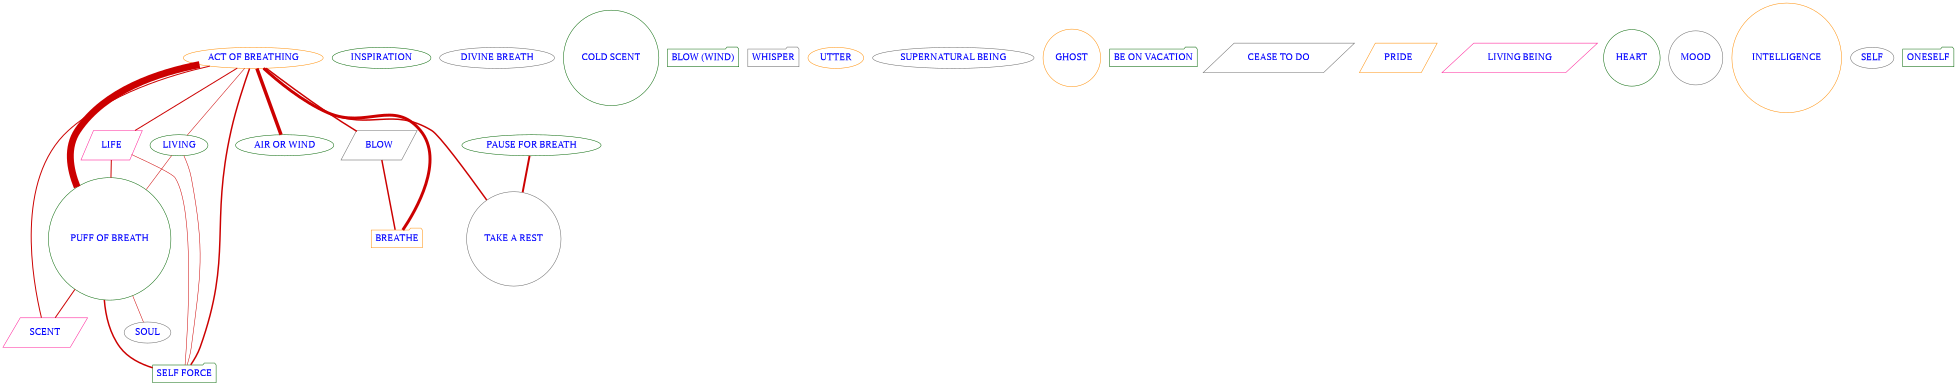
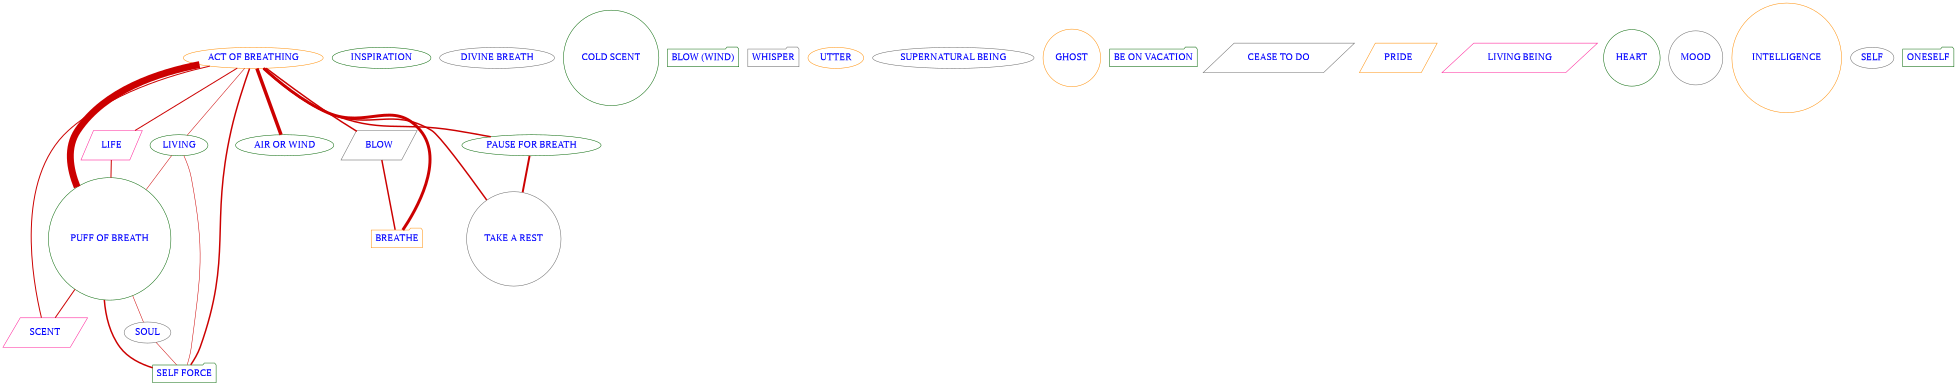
none -> (370, 124)
(188, 246) -> (166, 354)
